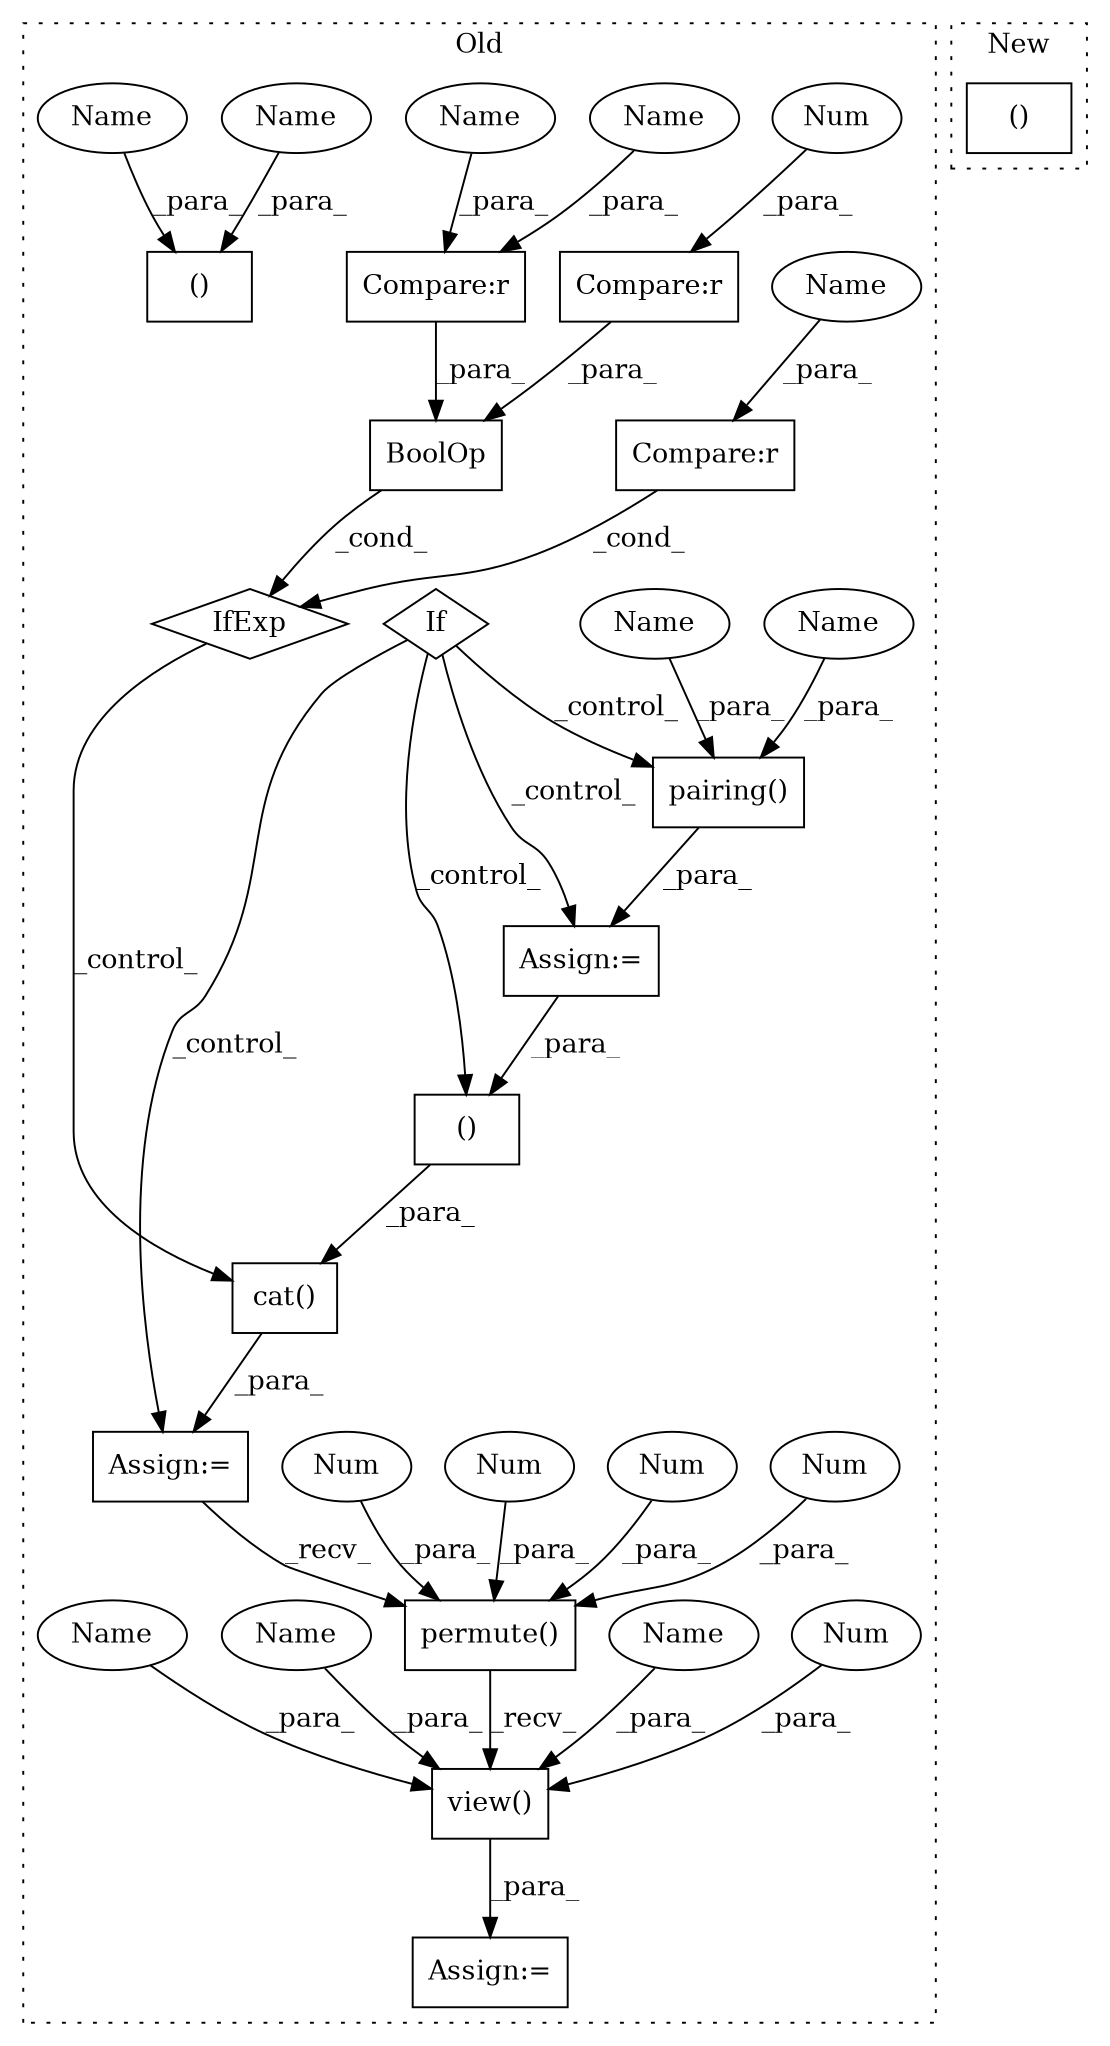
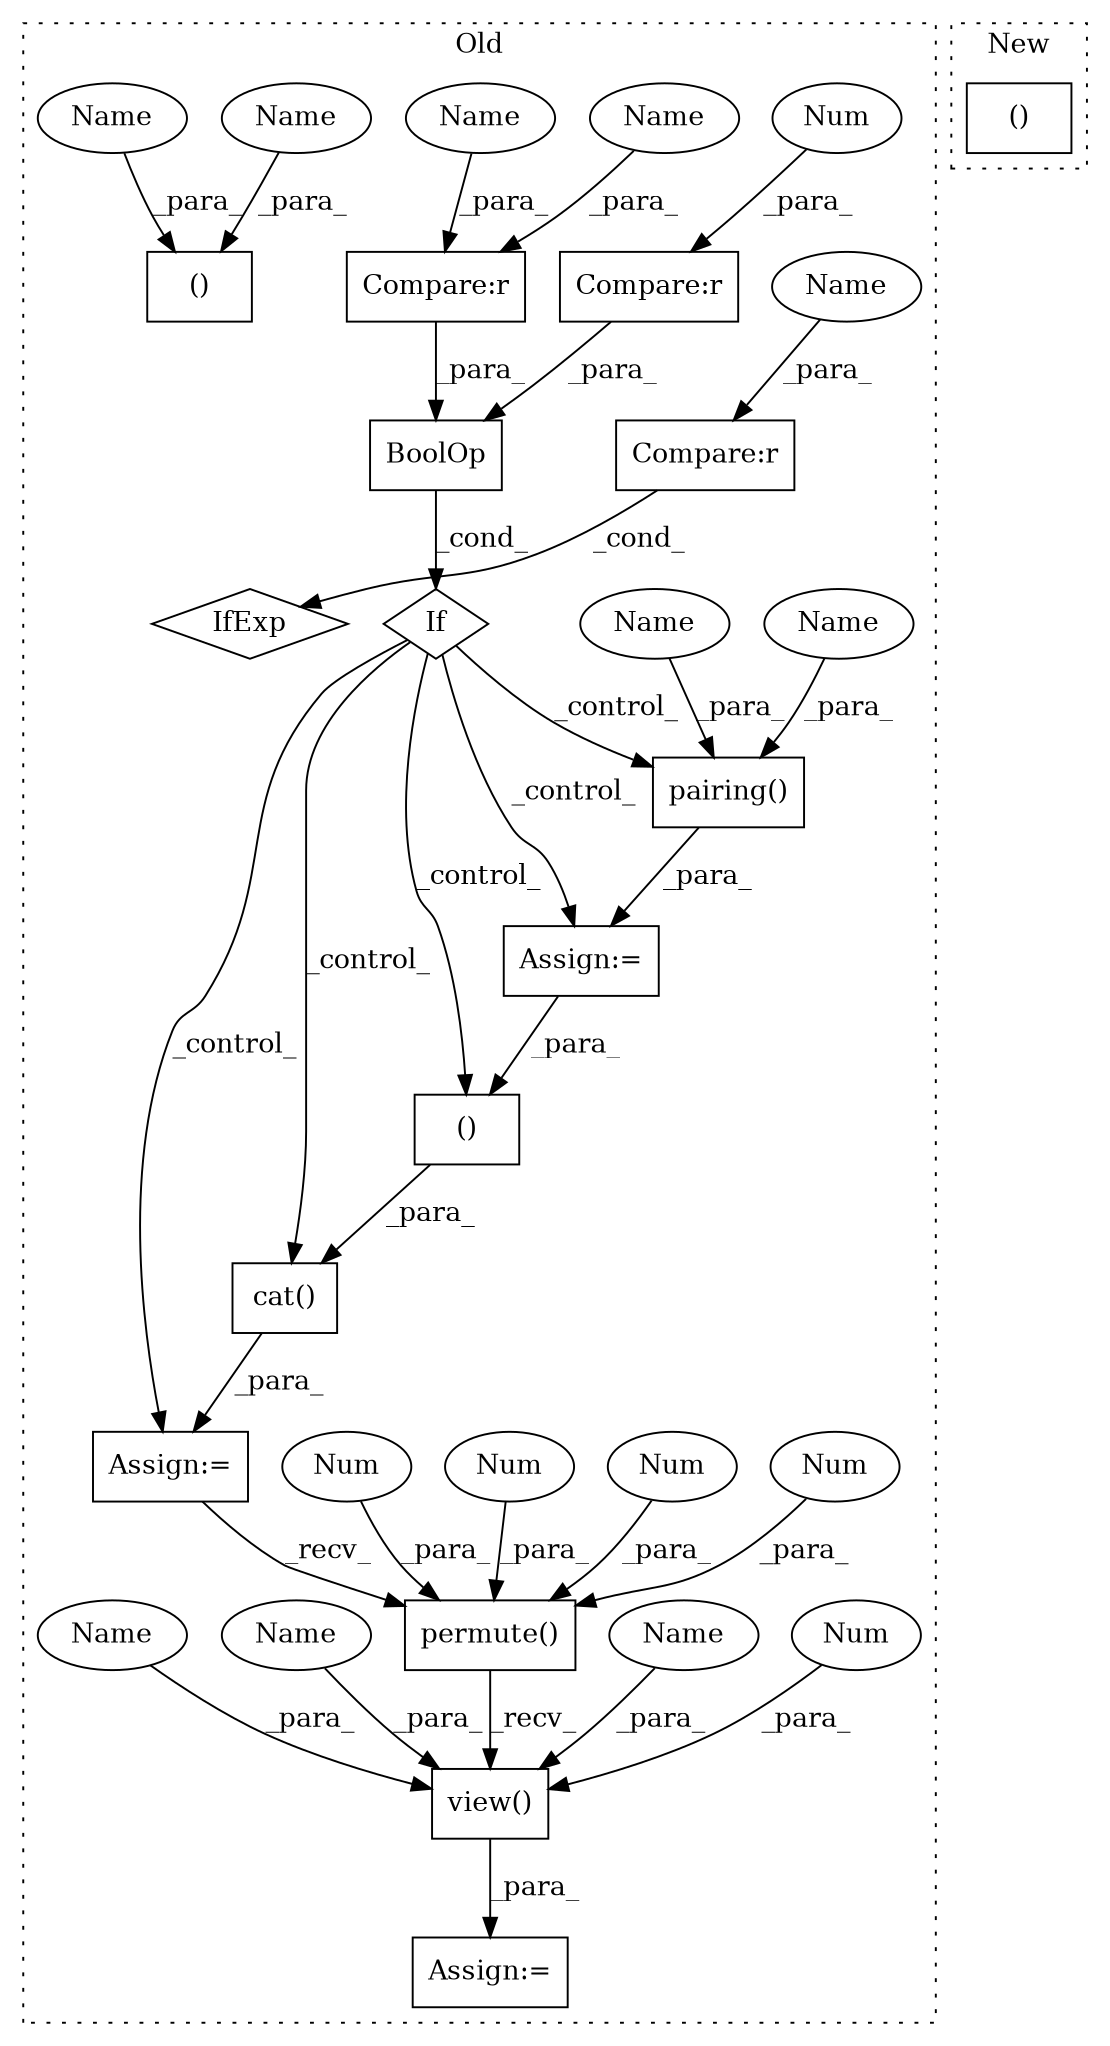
(328, 531) -> (436, 530)
(74, 963) -> (306, 923)
